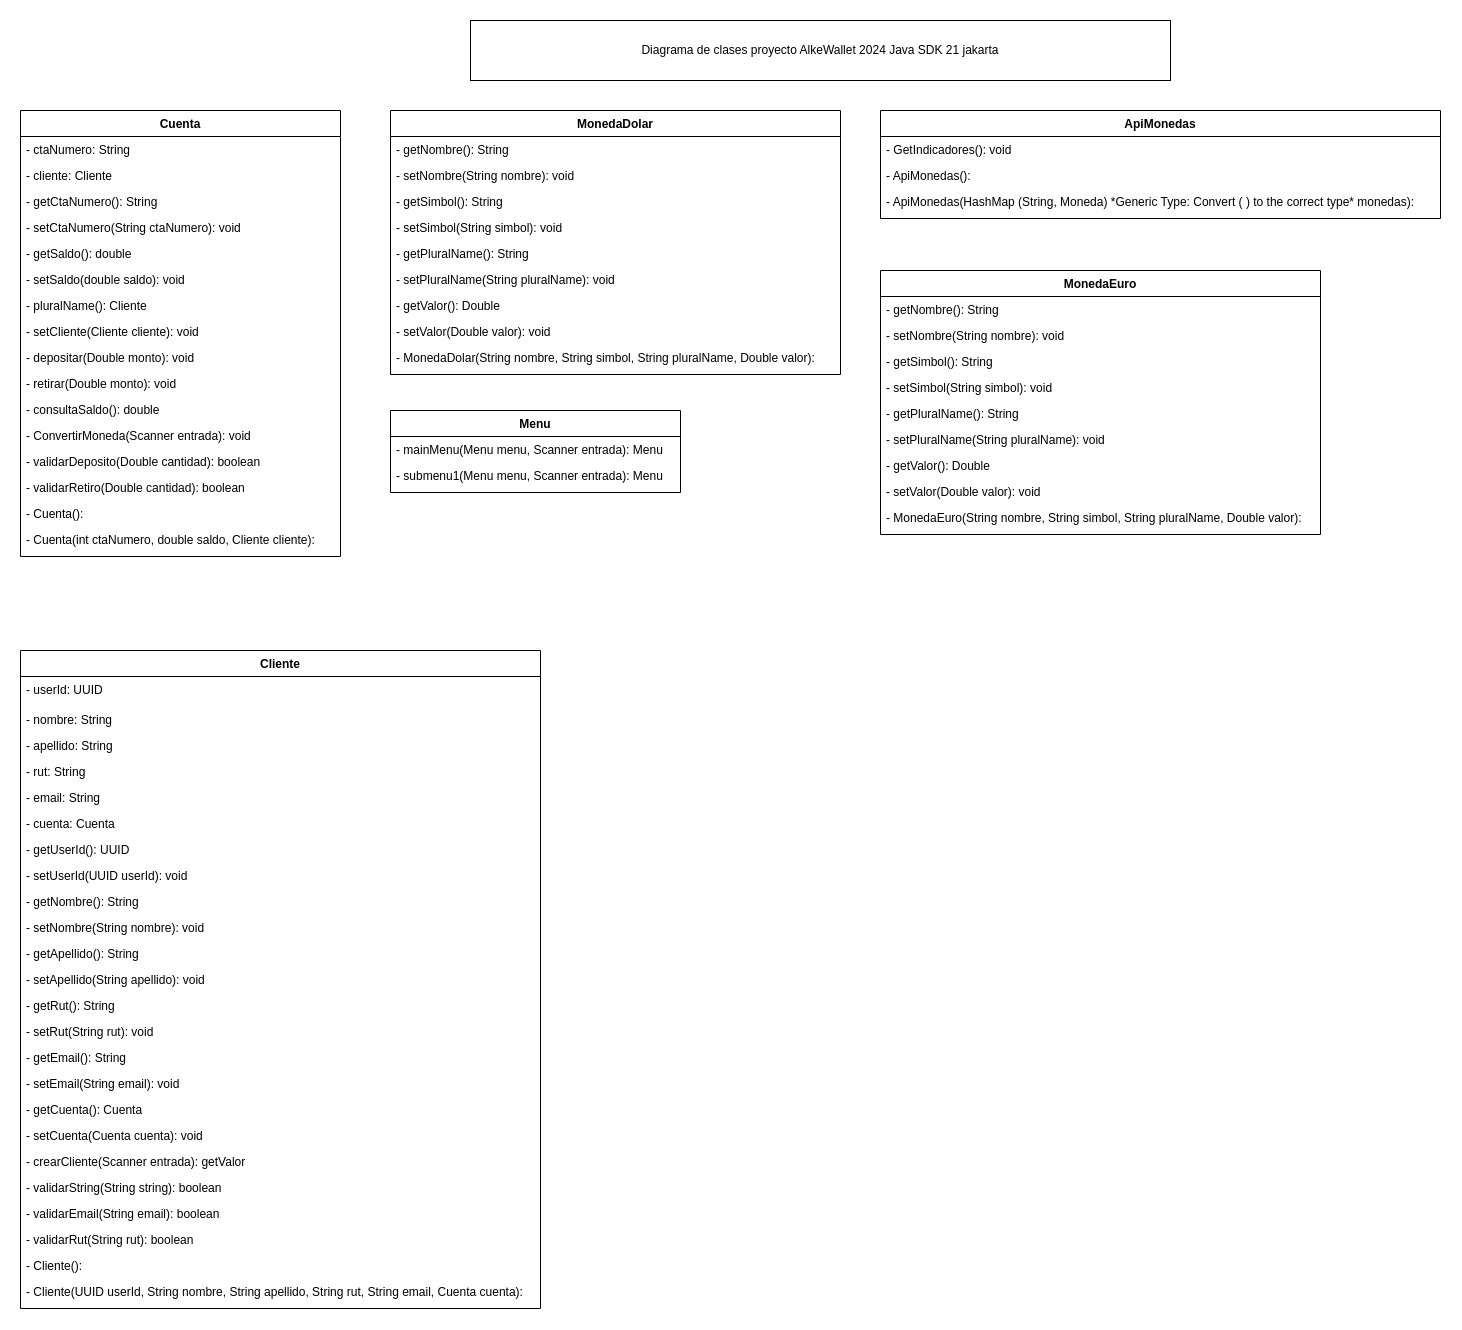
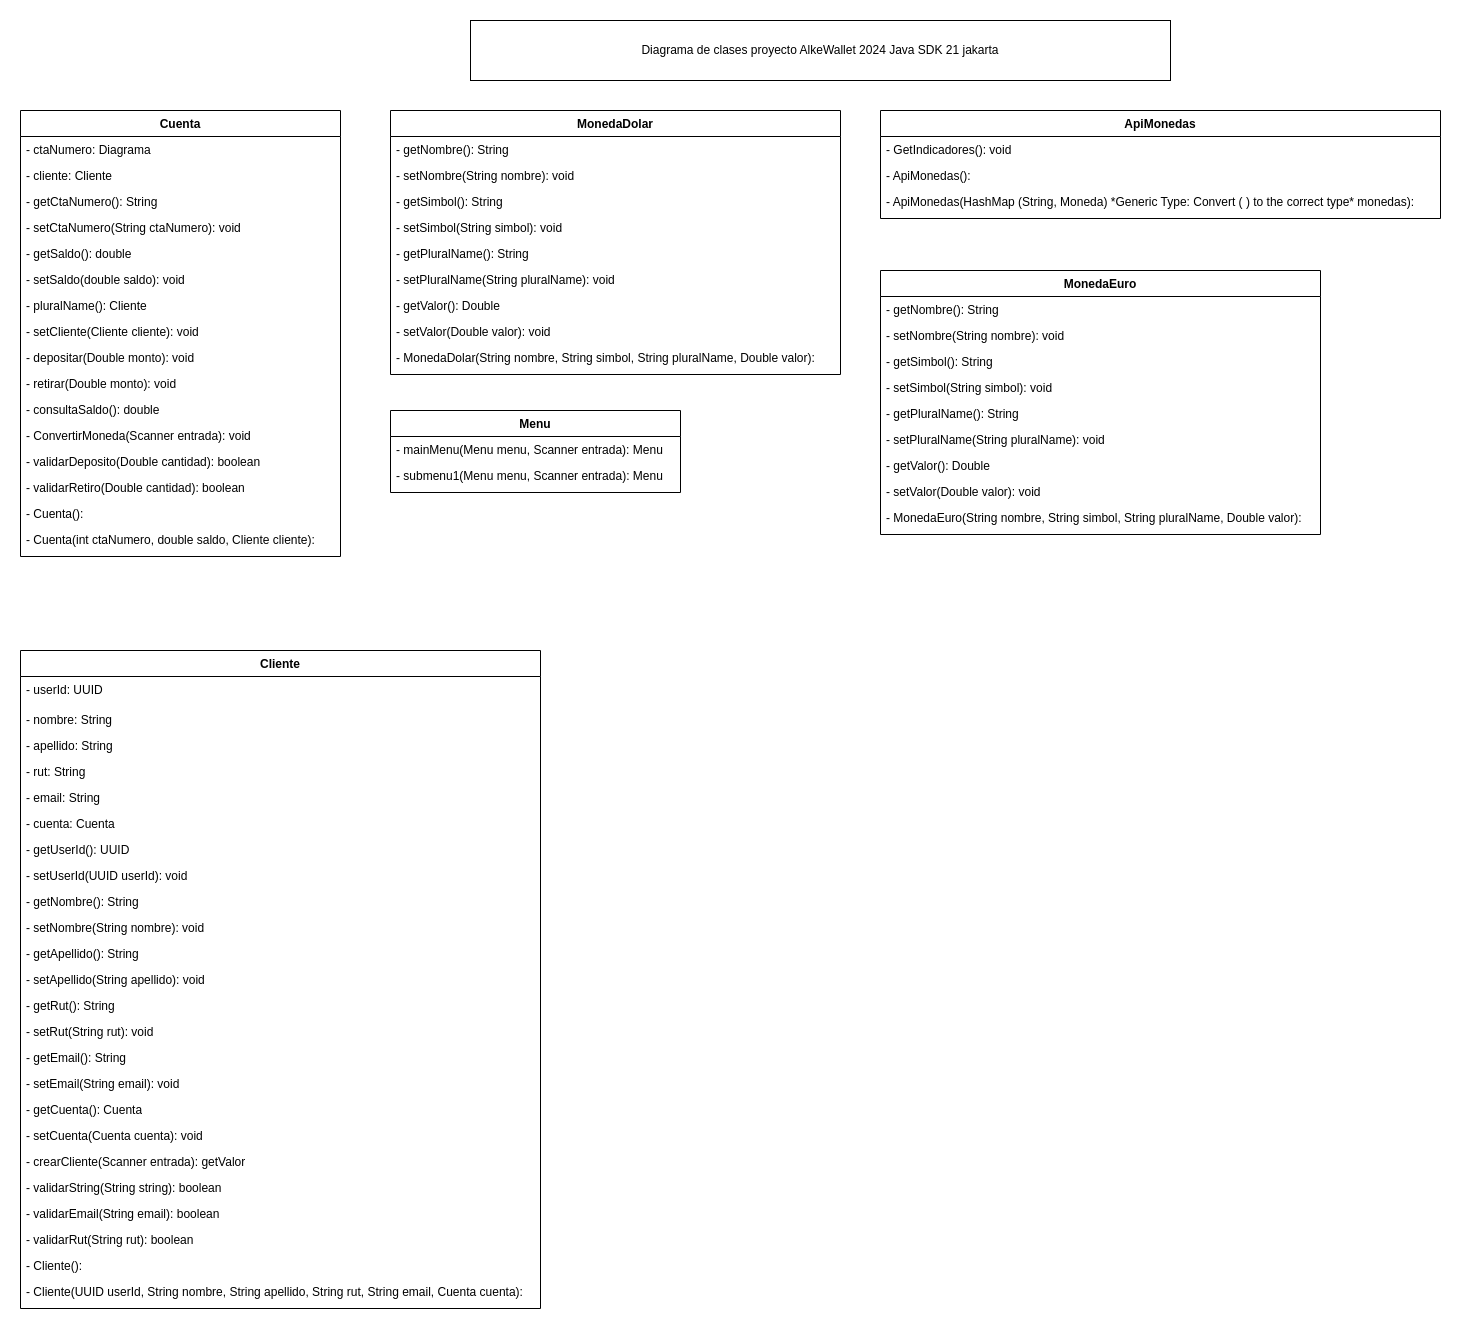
(84, 151) -> (91, 151)
